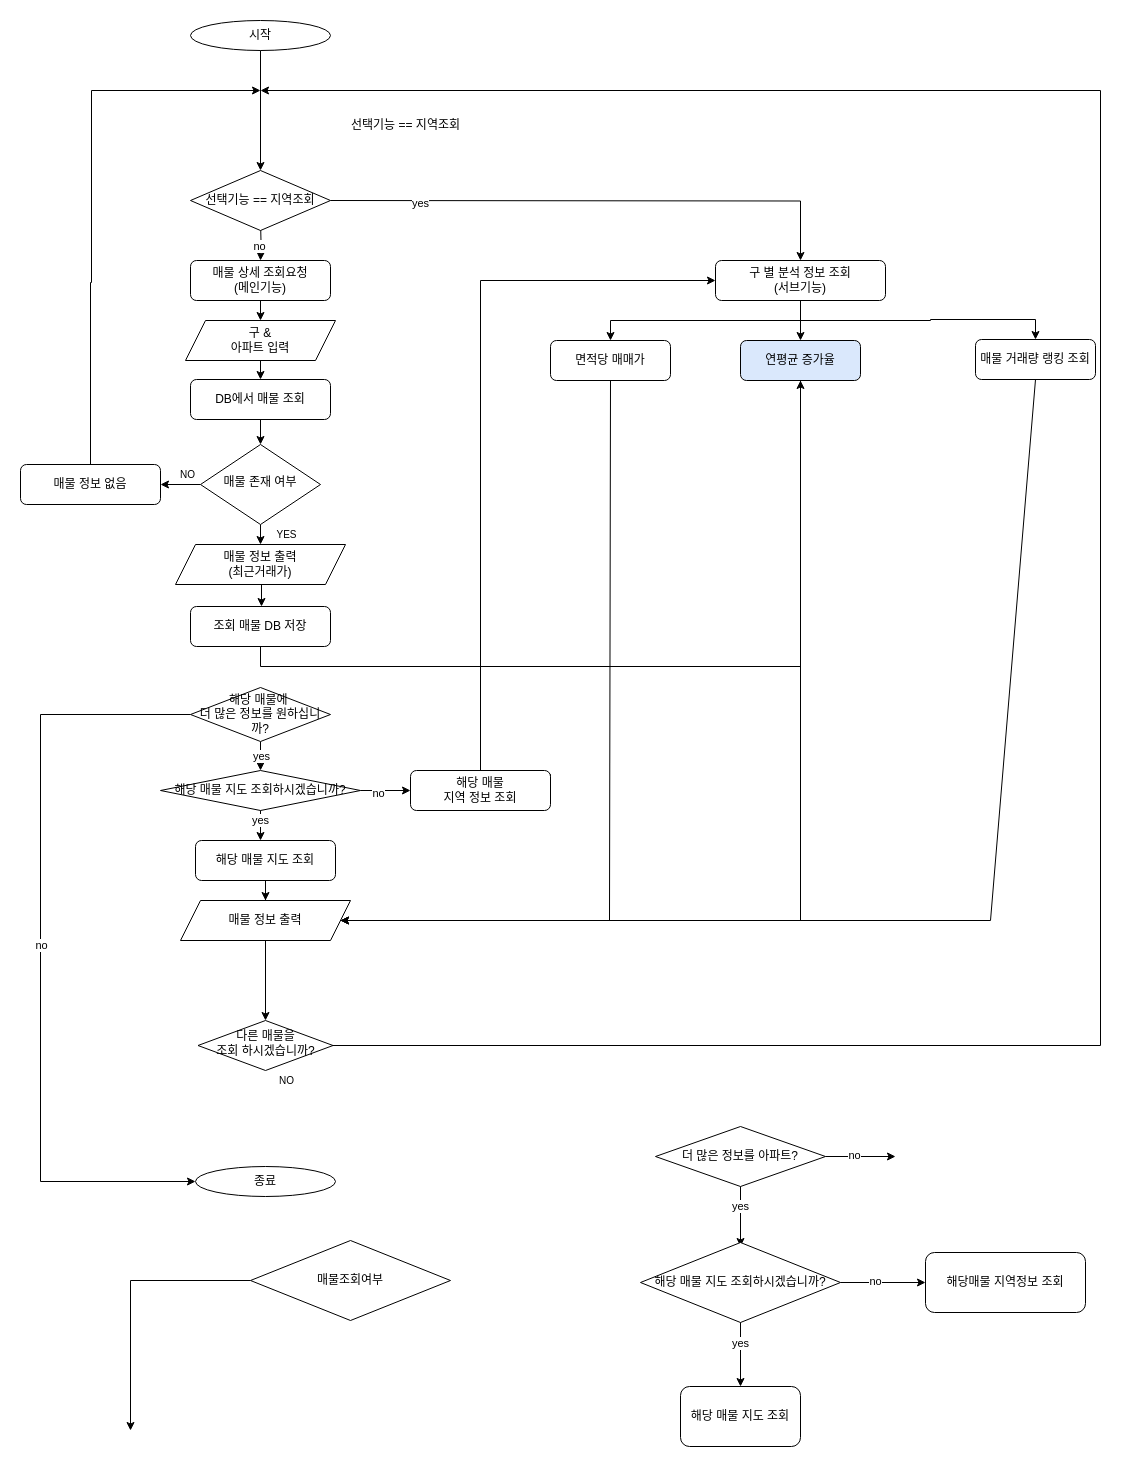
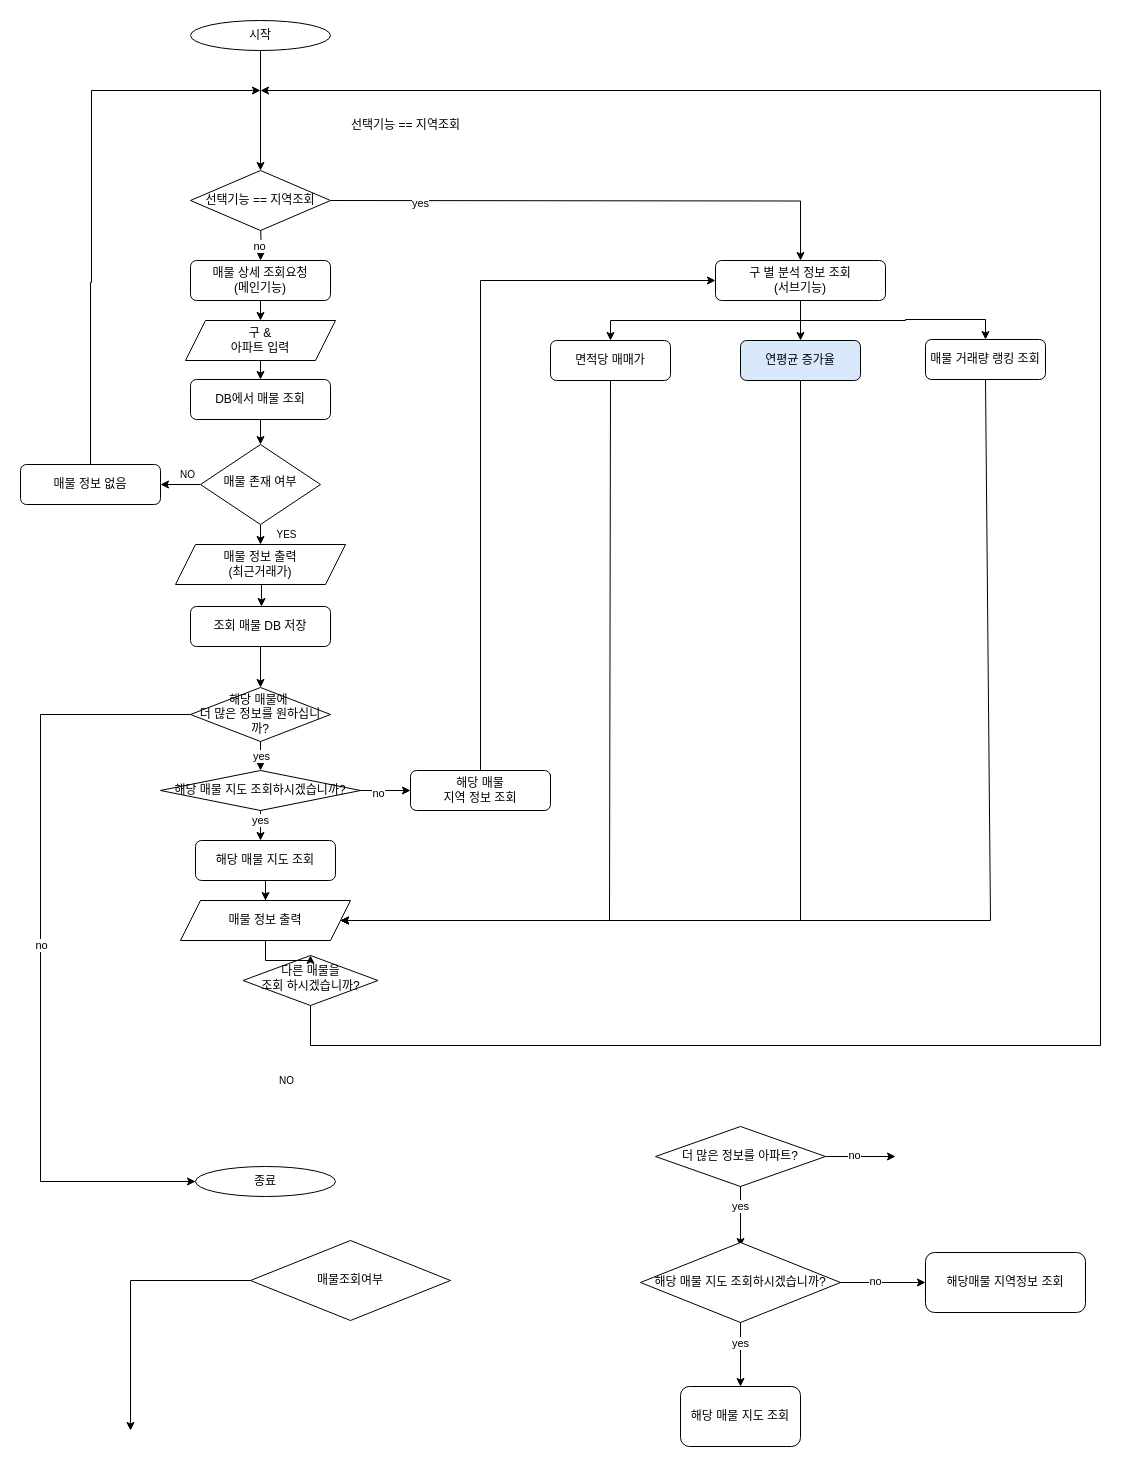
(1036, 360) -> (986, 360)
(528, 667) -> (261, 672)
(266, 1046) -> (311, 981)
